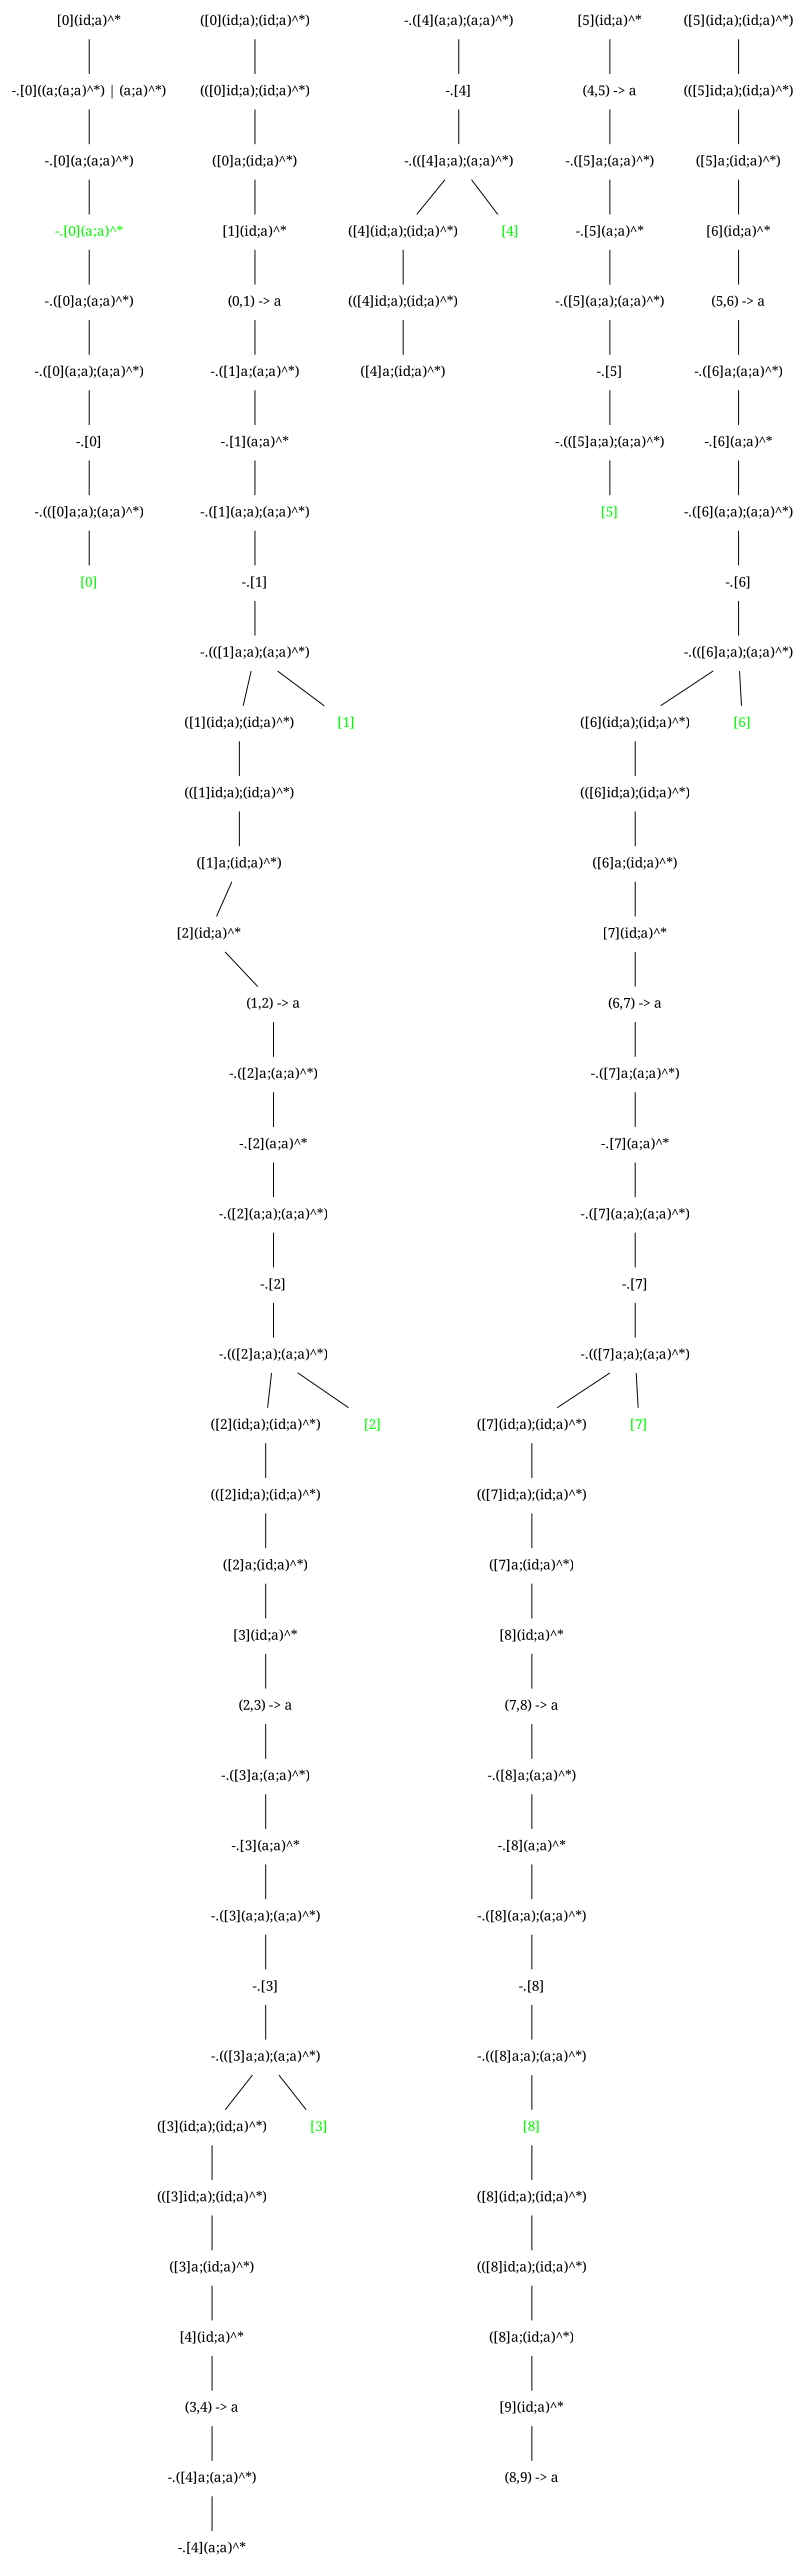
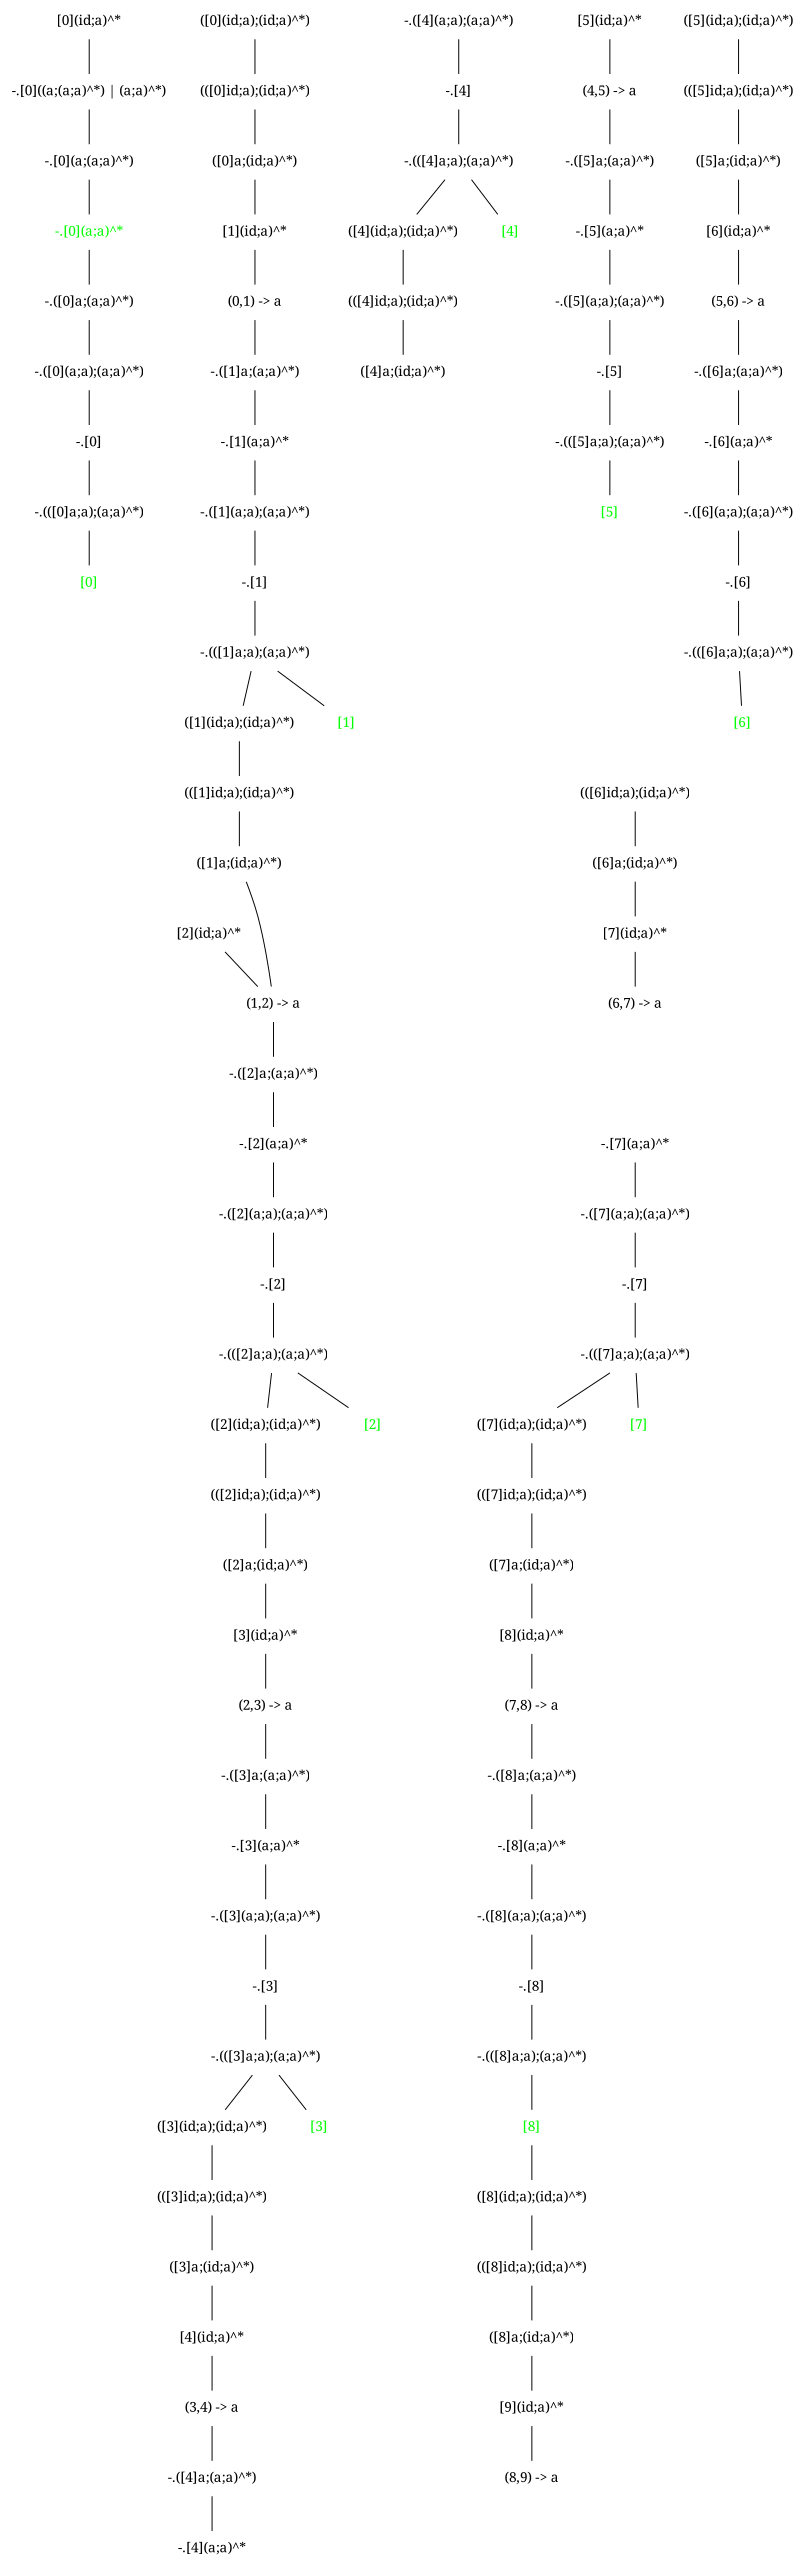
(635, 723) -> none
(224, 899) -> (262, 933)
(635, 1074) -> none
